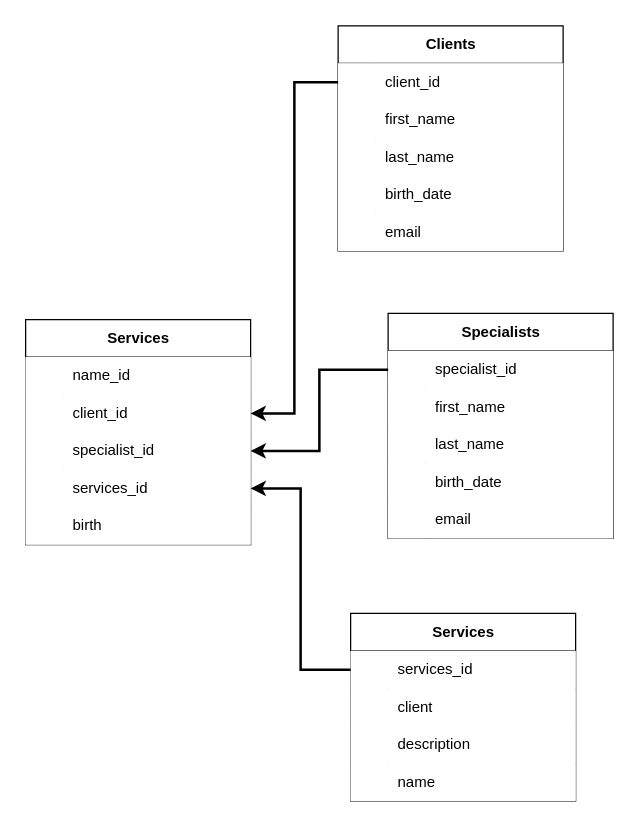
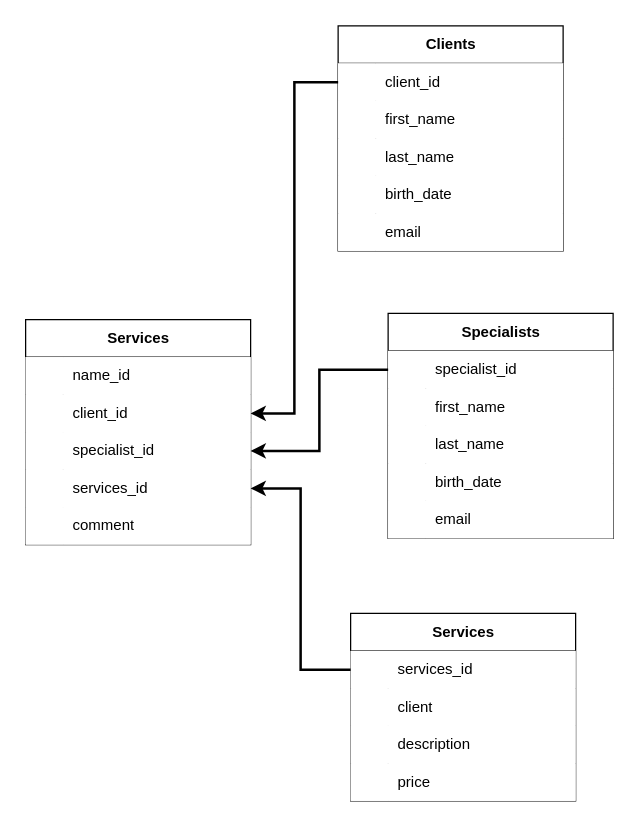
(92, 526) -> (103, 526)
(415, 782) -> (417, 782)
